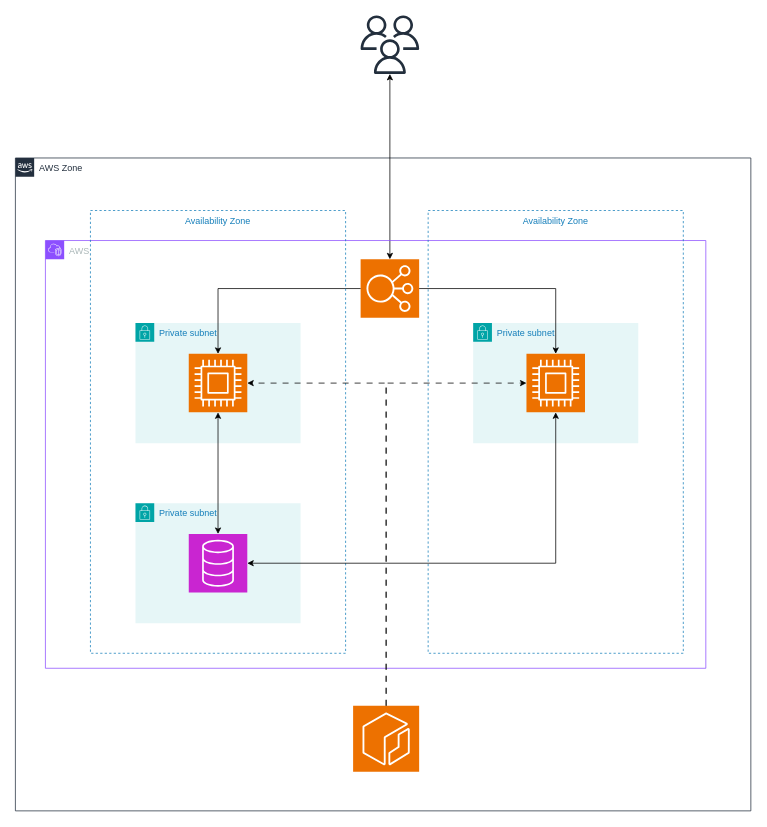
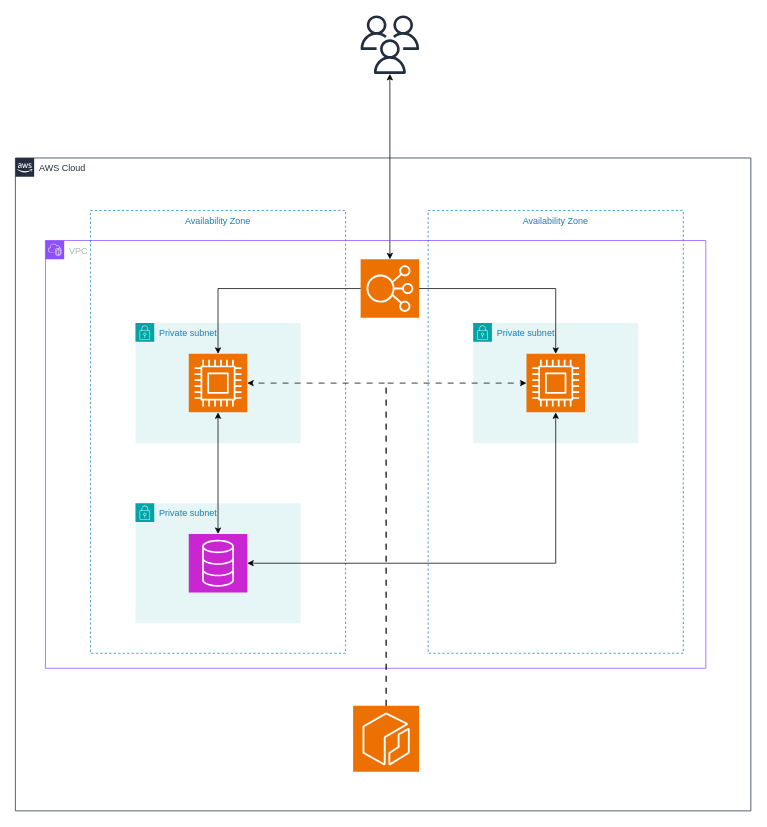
(58, 169) -> (60, 169)
(77, 251) -> (77, 251)
